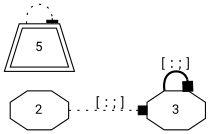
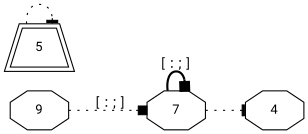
(39, 110) -> (39, 110)
(176, 110) -> (176, 110)
none -> (275, 110)
